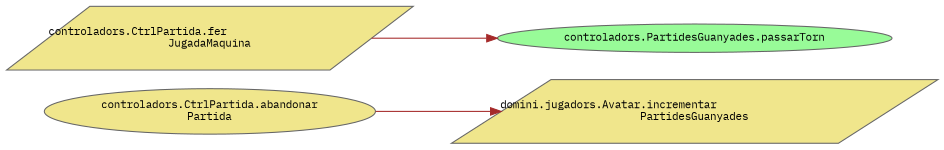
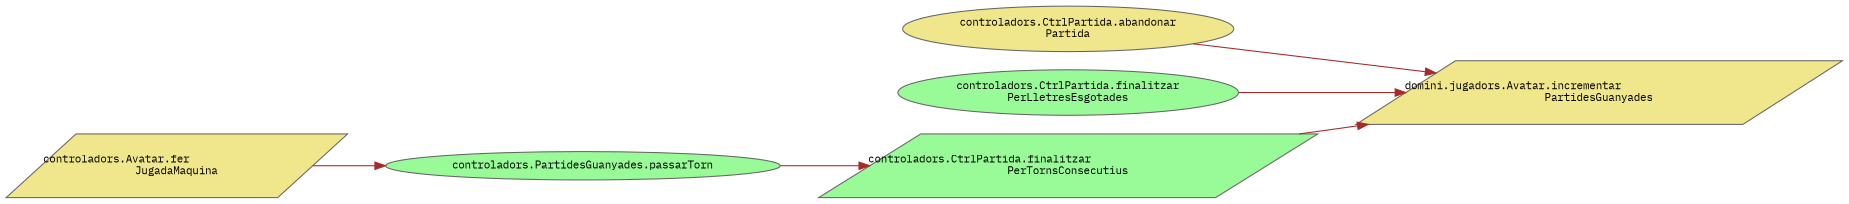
(210, 38) -> (177, 166)
none -> (1068, 93)
none -> (1068, 166)
